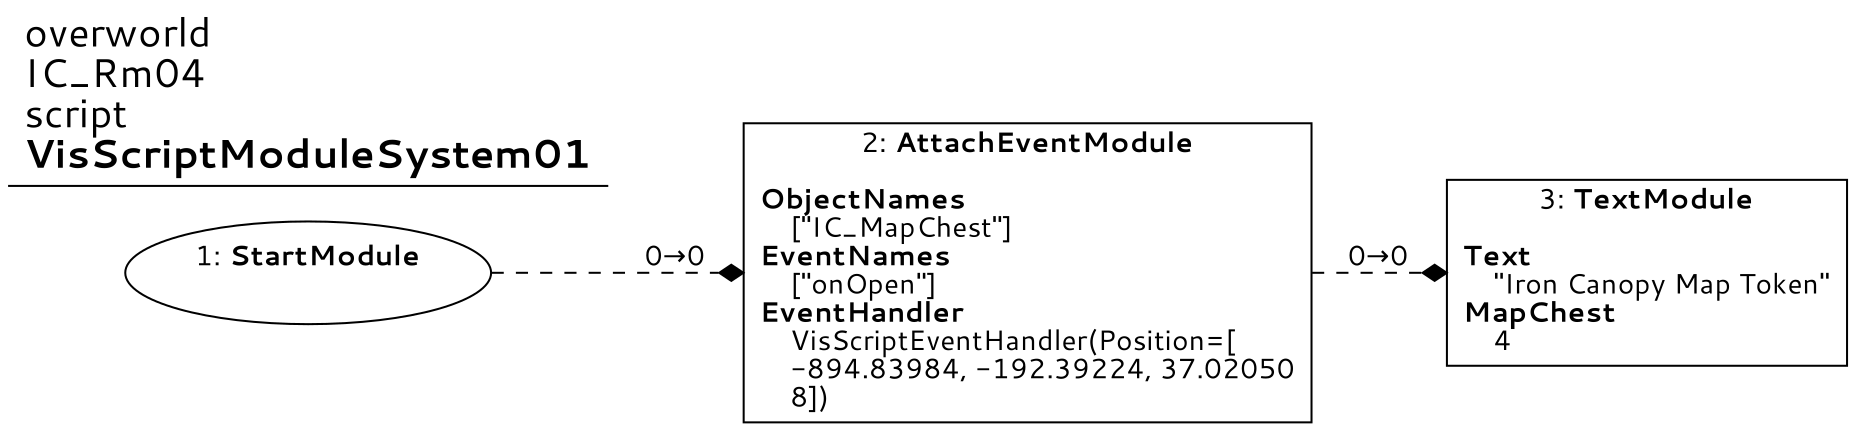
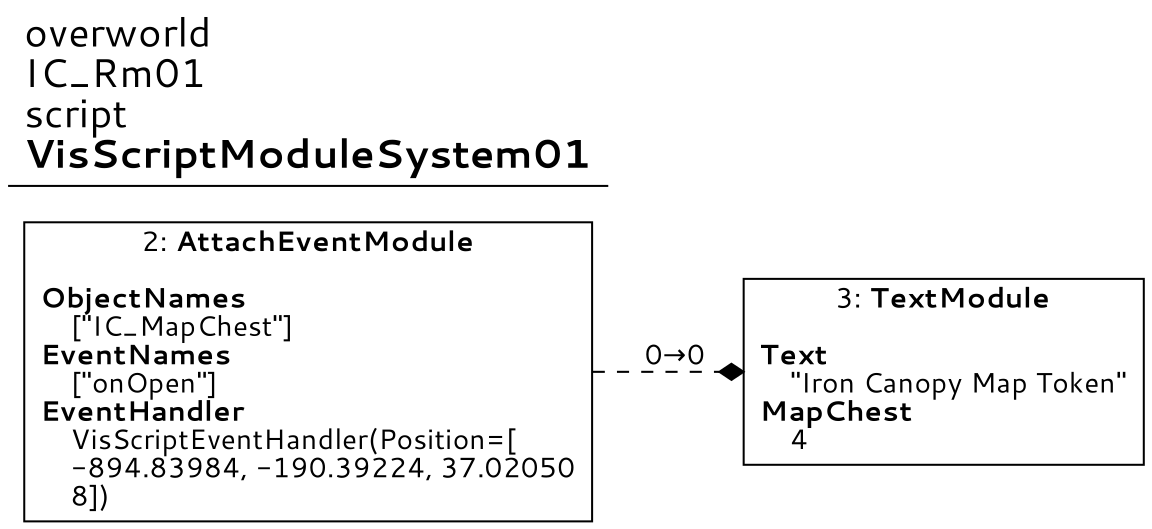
(116, 75) -> (116, 75)
(308, 273) -> none
(1028, 370) -> (308, 469)
